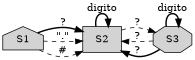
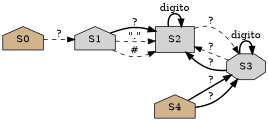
none -> (23, 39)
none -> (175, 108)
